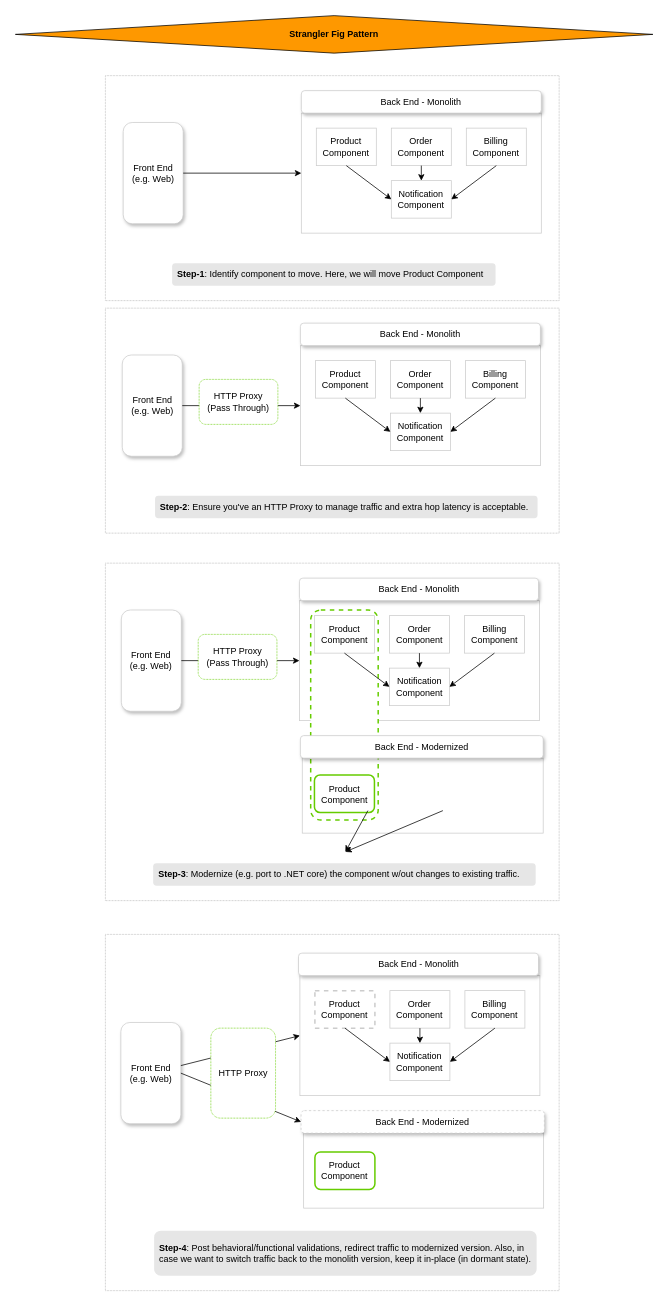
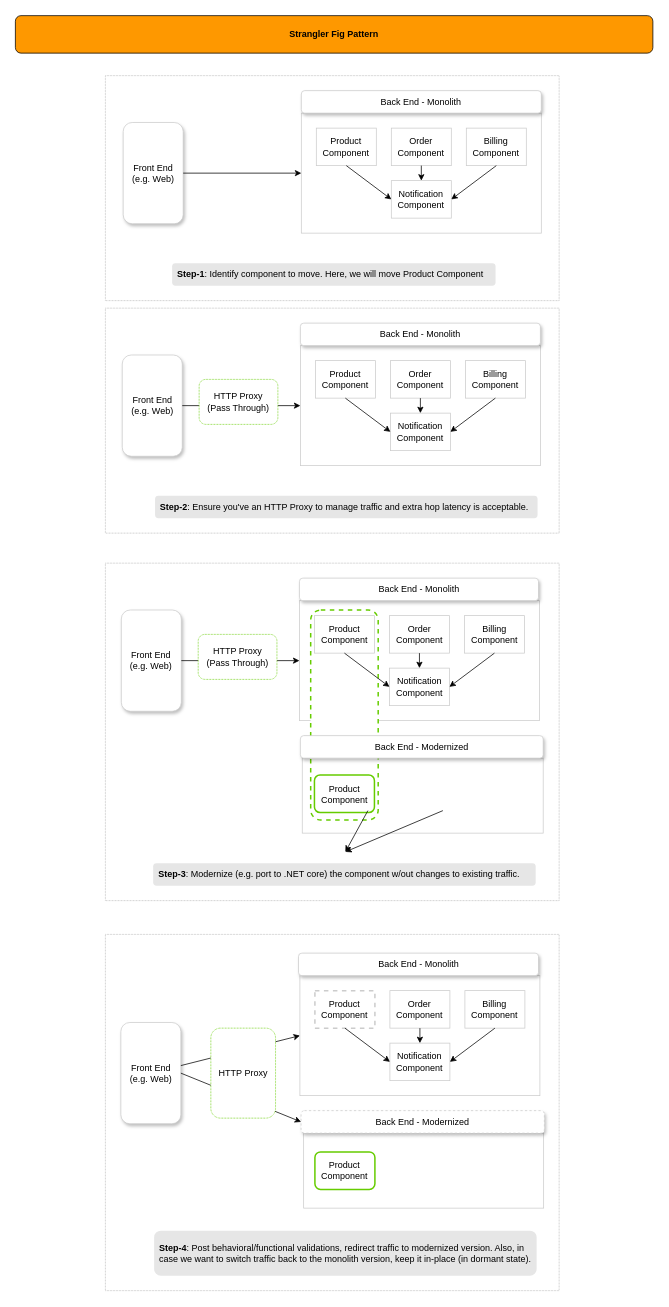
(334, 34) -> (334, 34)
